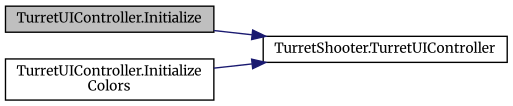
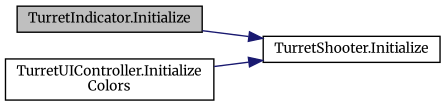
(110, 19) -> (110, 19)
(385, 49) -> (352, 49)
